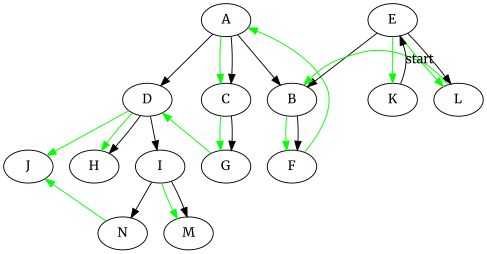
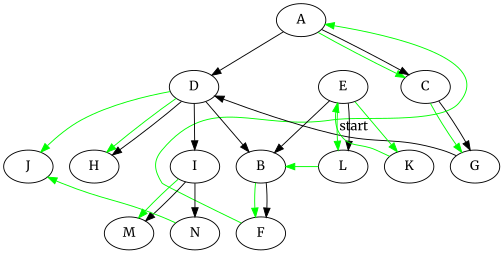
(256, 56) -> (224, 123)
(406, 64) -> (354, 144)
(191, 136) -> (327, 132)
